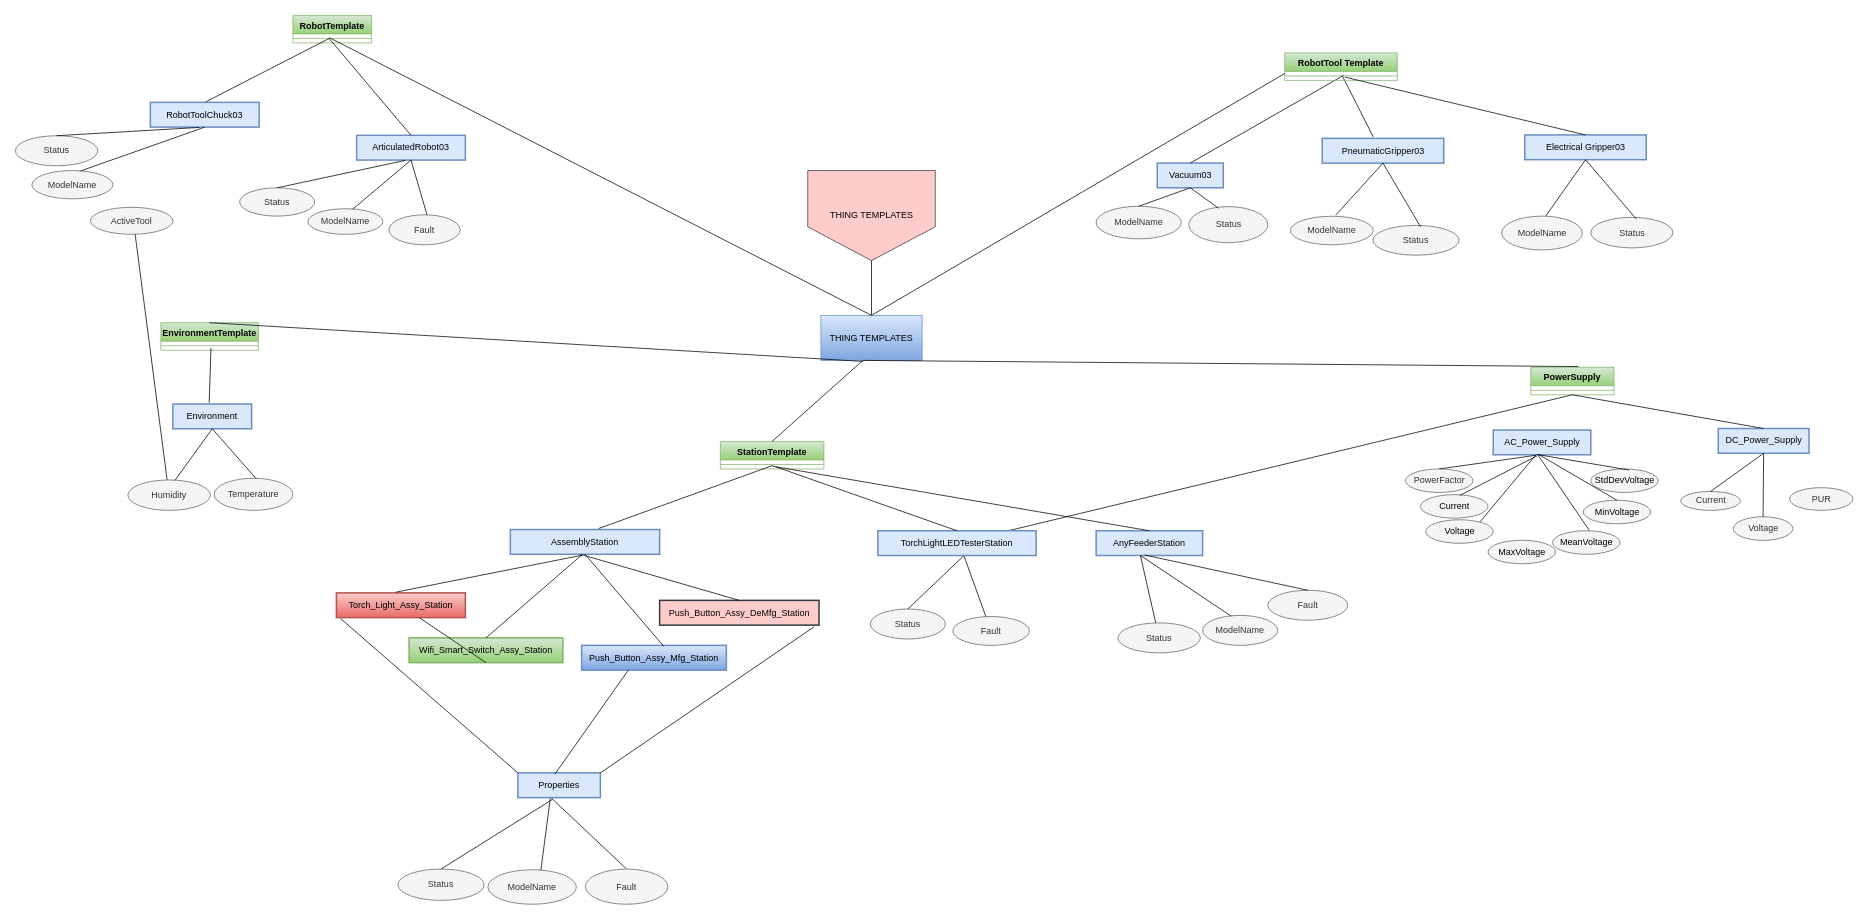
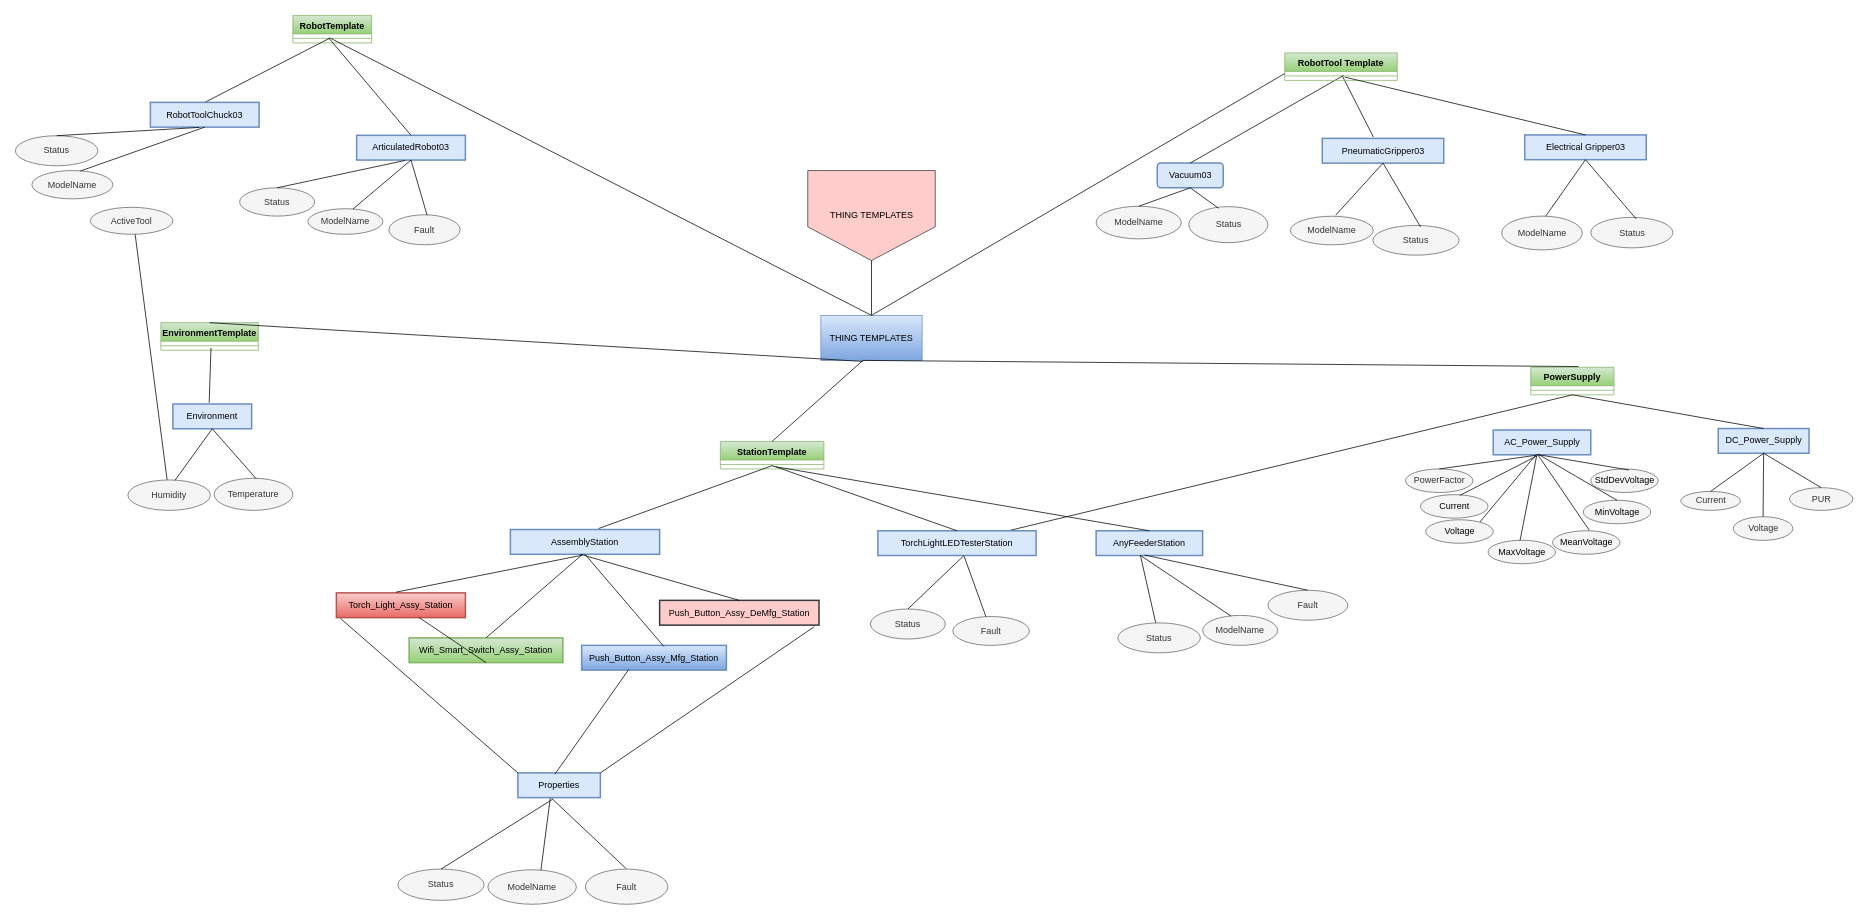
(1190, 175) -> (1190, 175)
none -> (1793, 471)
none -> (1528, 499)
